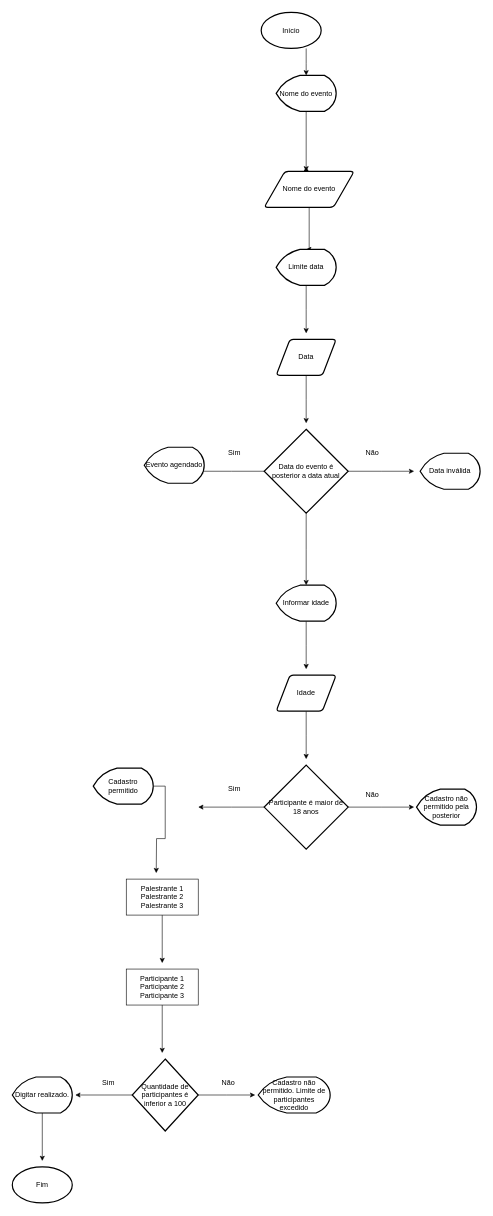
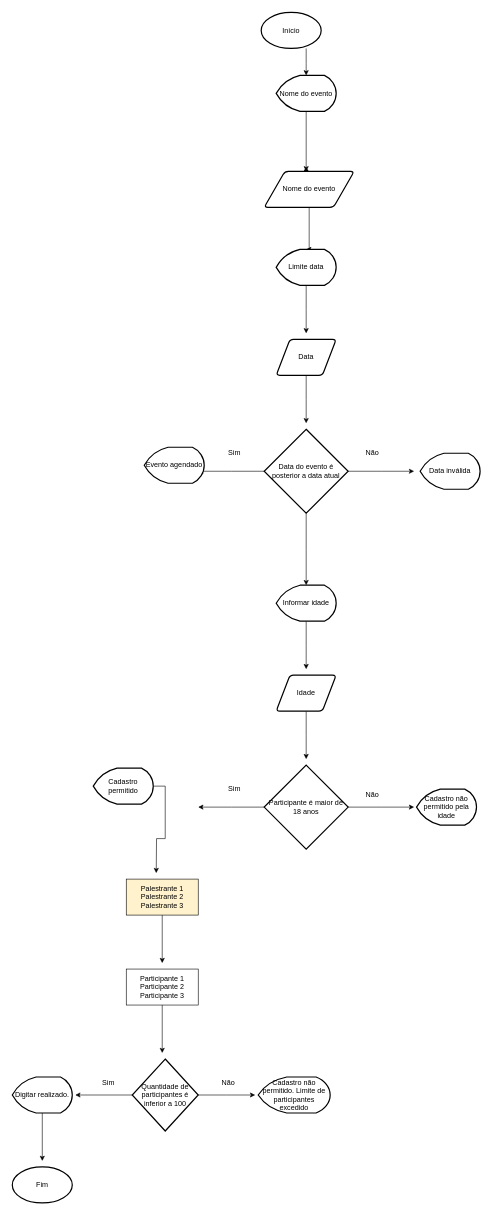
(447, 807) -> (447, 807)
(162, 897) -> (162, 897)
